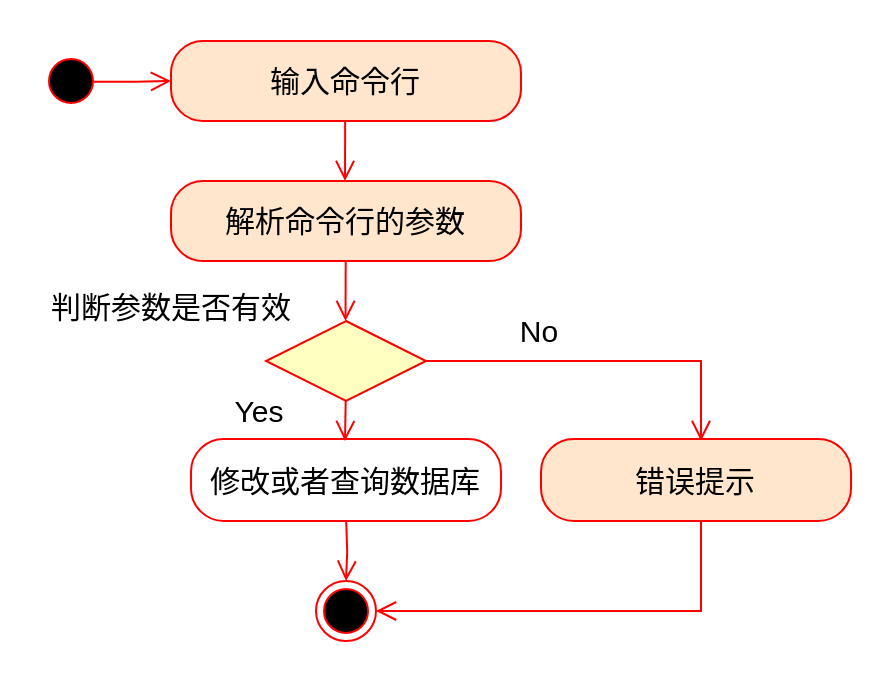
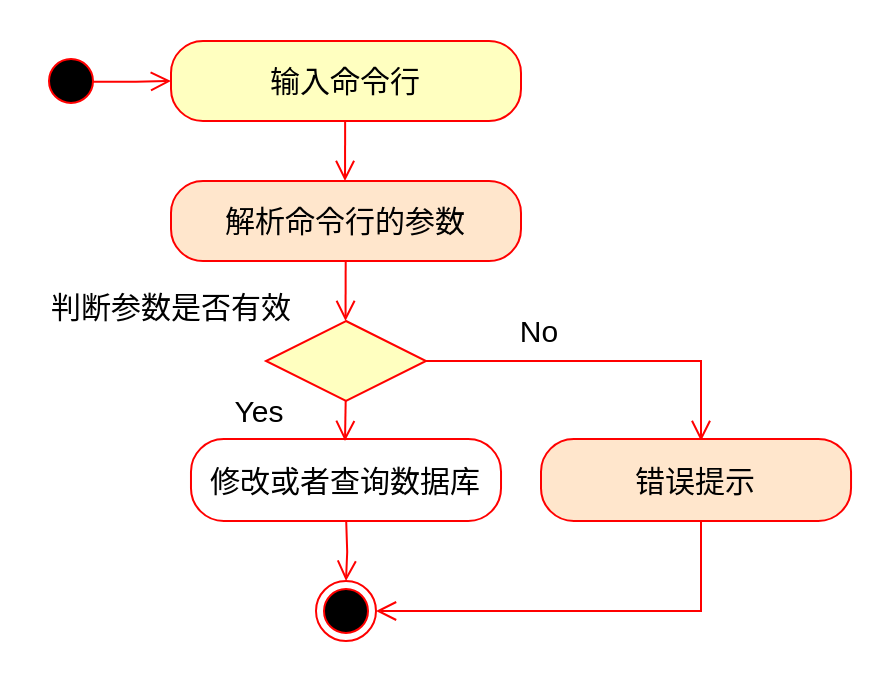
(346, 81) -> (346, 81)
